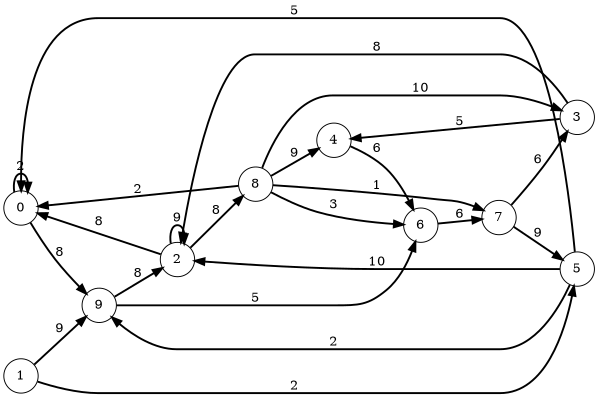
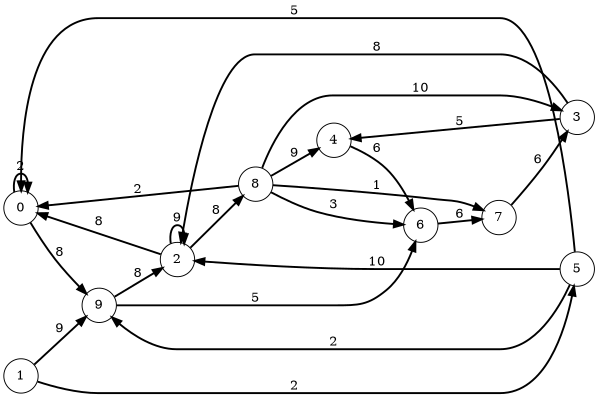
(534, 241) -> none
